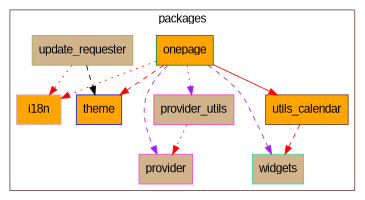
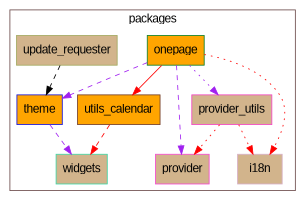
(63, 77) -> (244, 136)
(146, 78) -> (108, 79)
(245, 100) -> (58, 136)
(39, 110) -> (260, 169)
